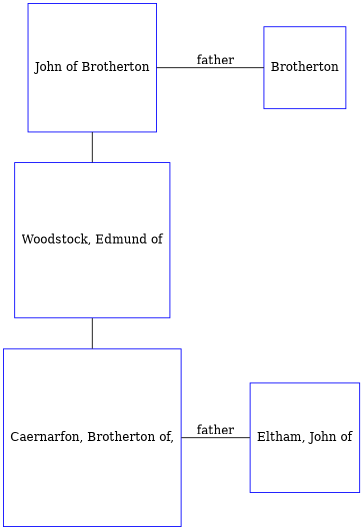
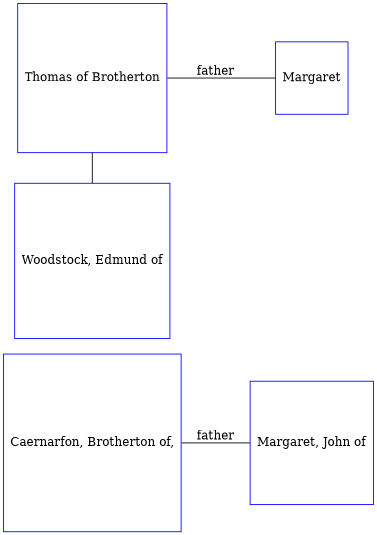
(92, 68) -> (92, 78)
(305, 68) -> (312, 78)
(92, 333) -> none
(305, 438) -> (312, 443)
